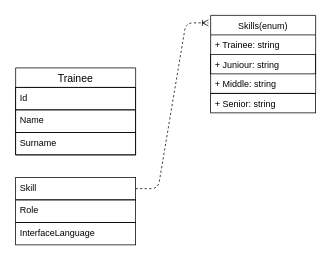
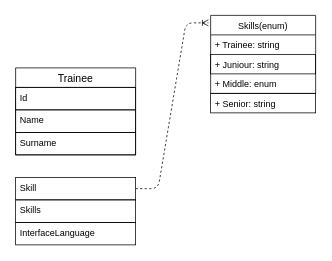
(248, 84) -> (244, 84)
(28, 210) -> (31, 210)
